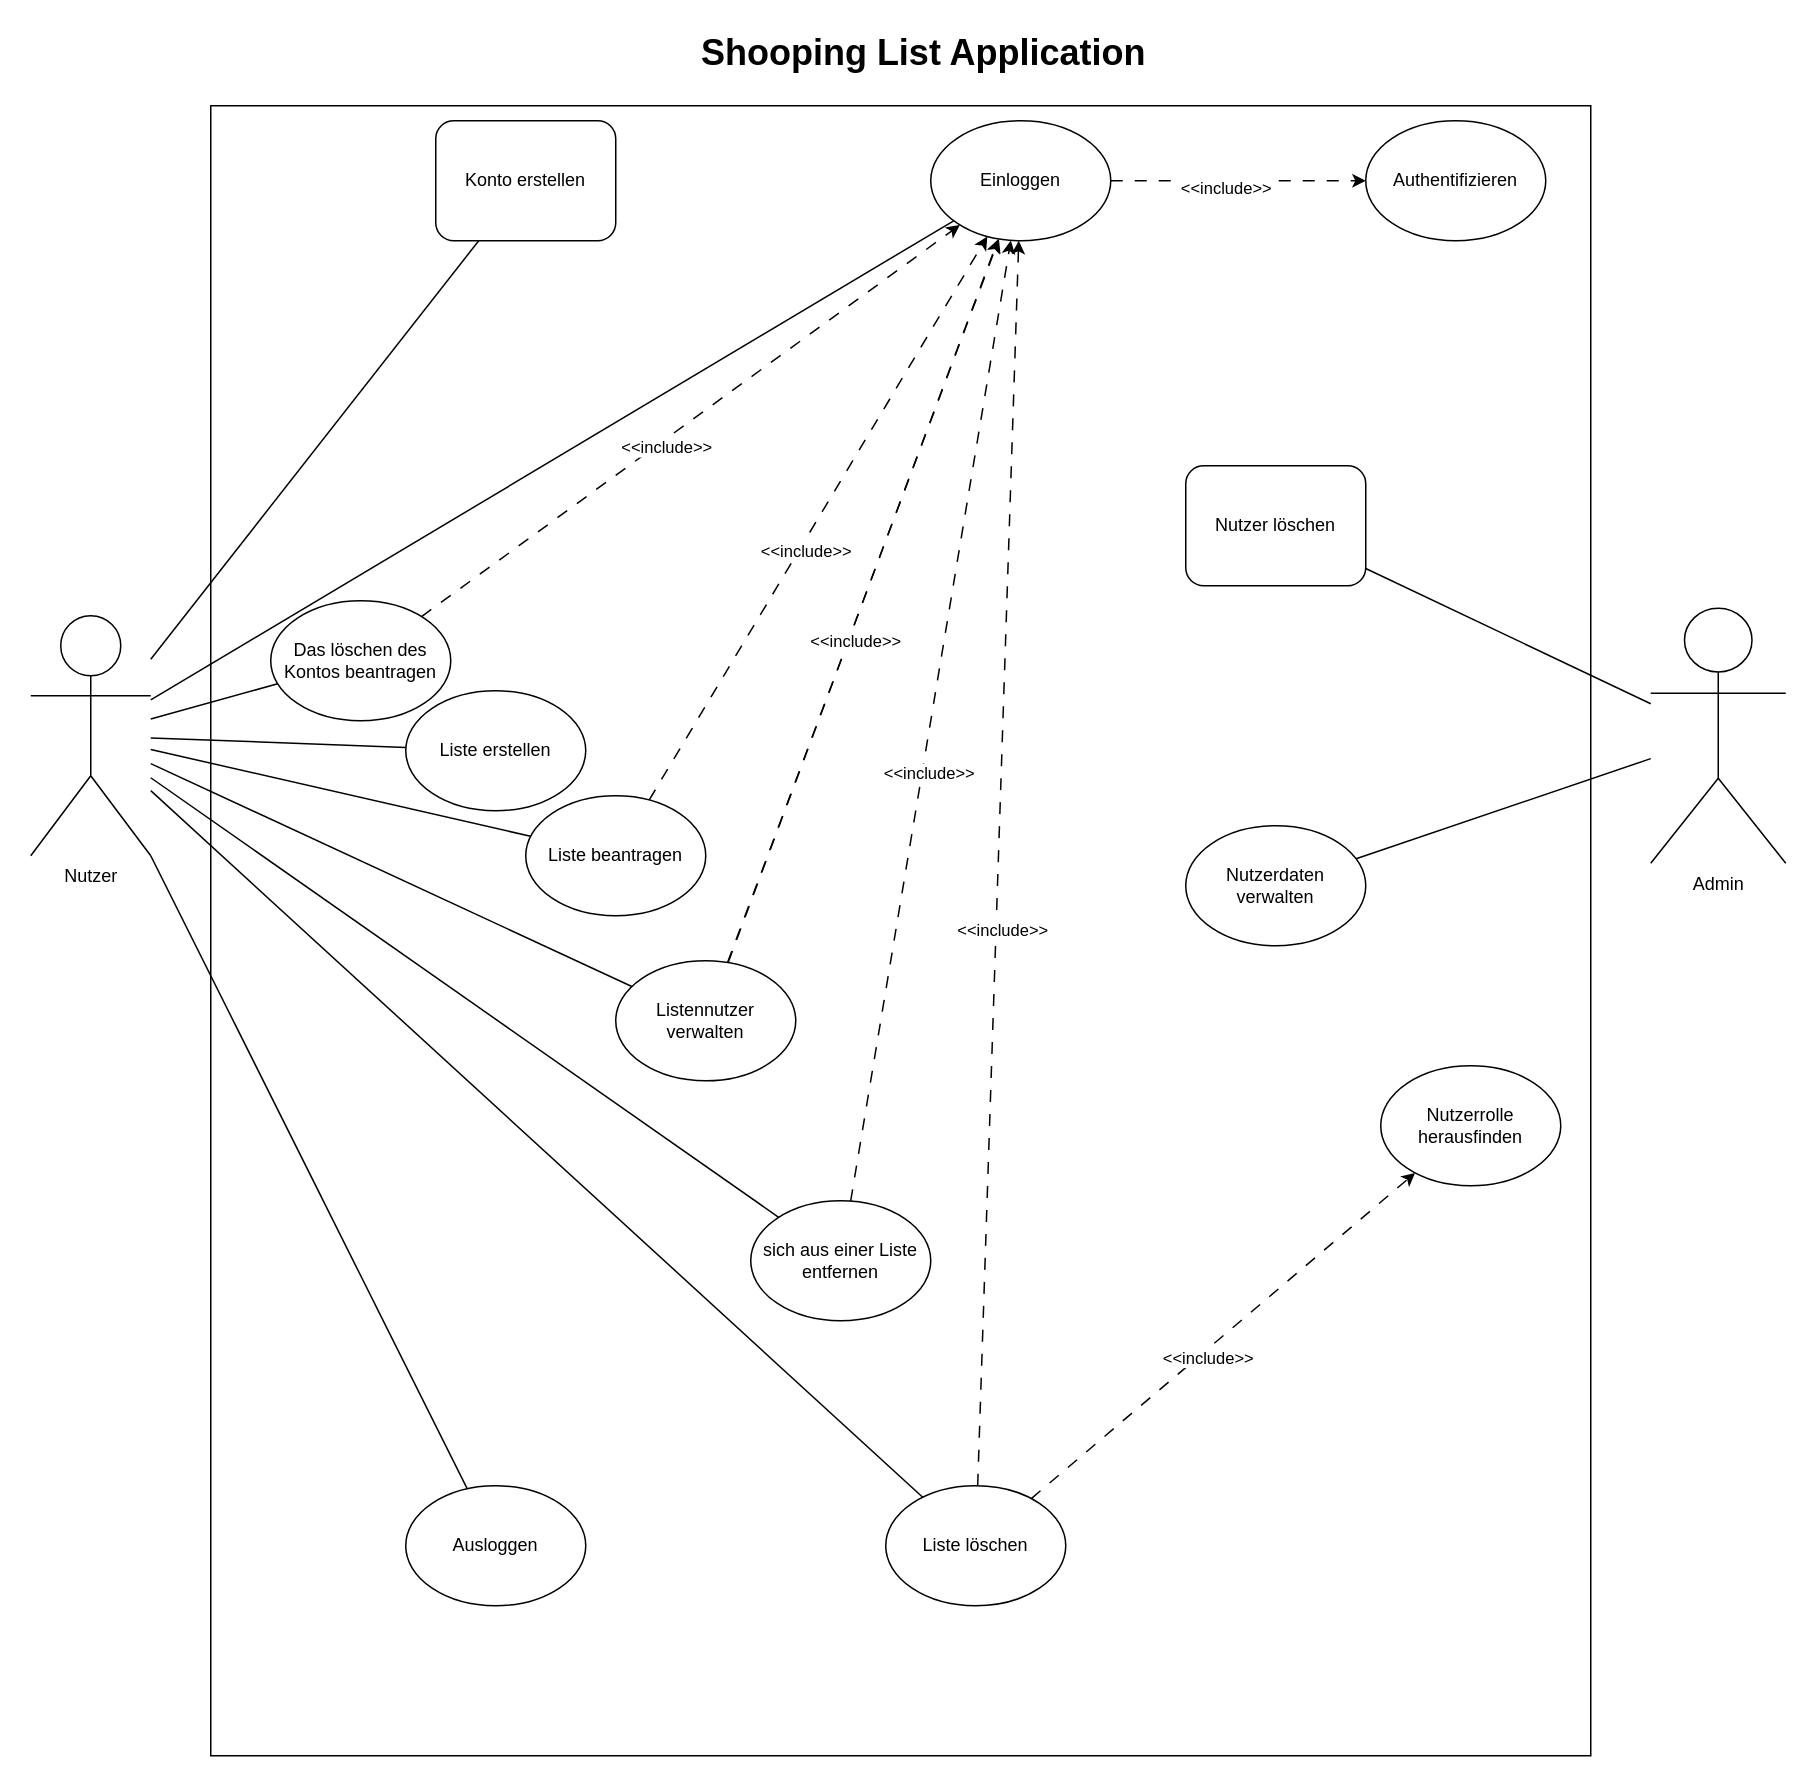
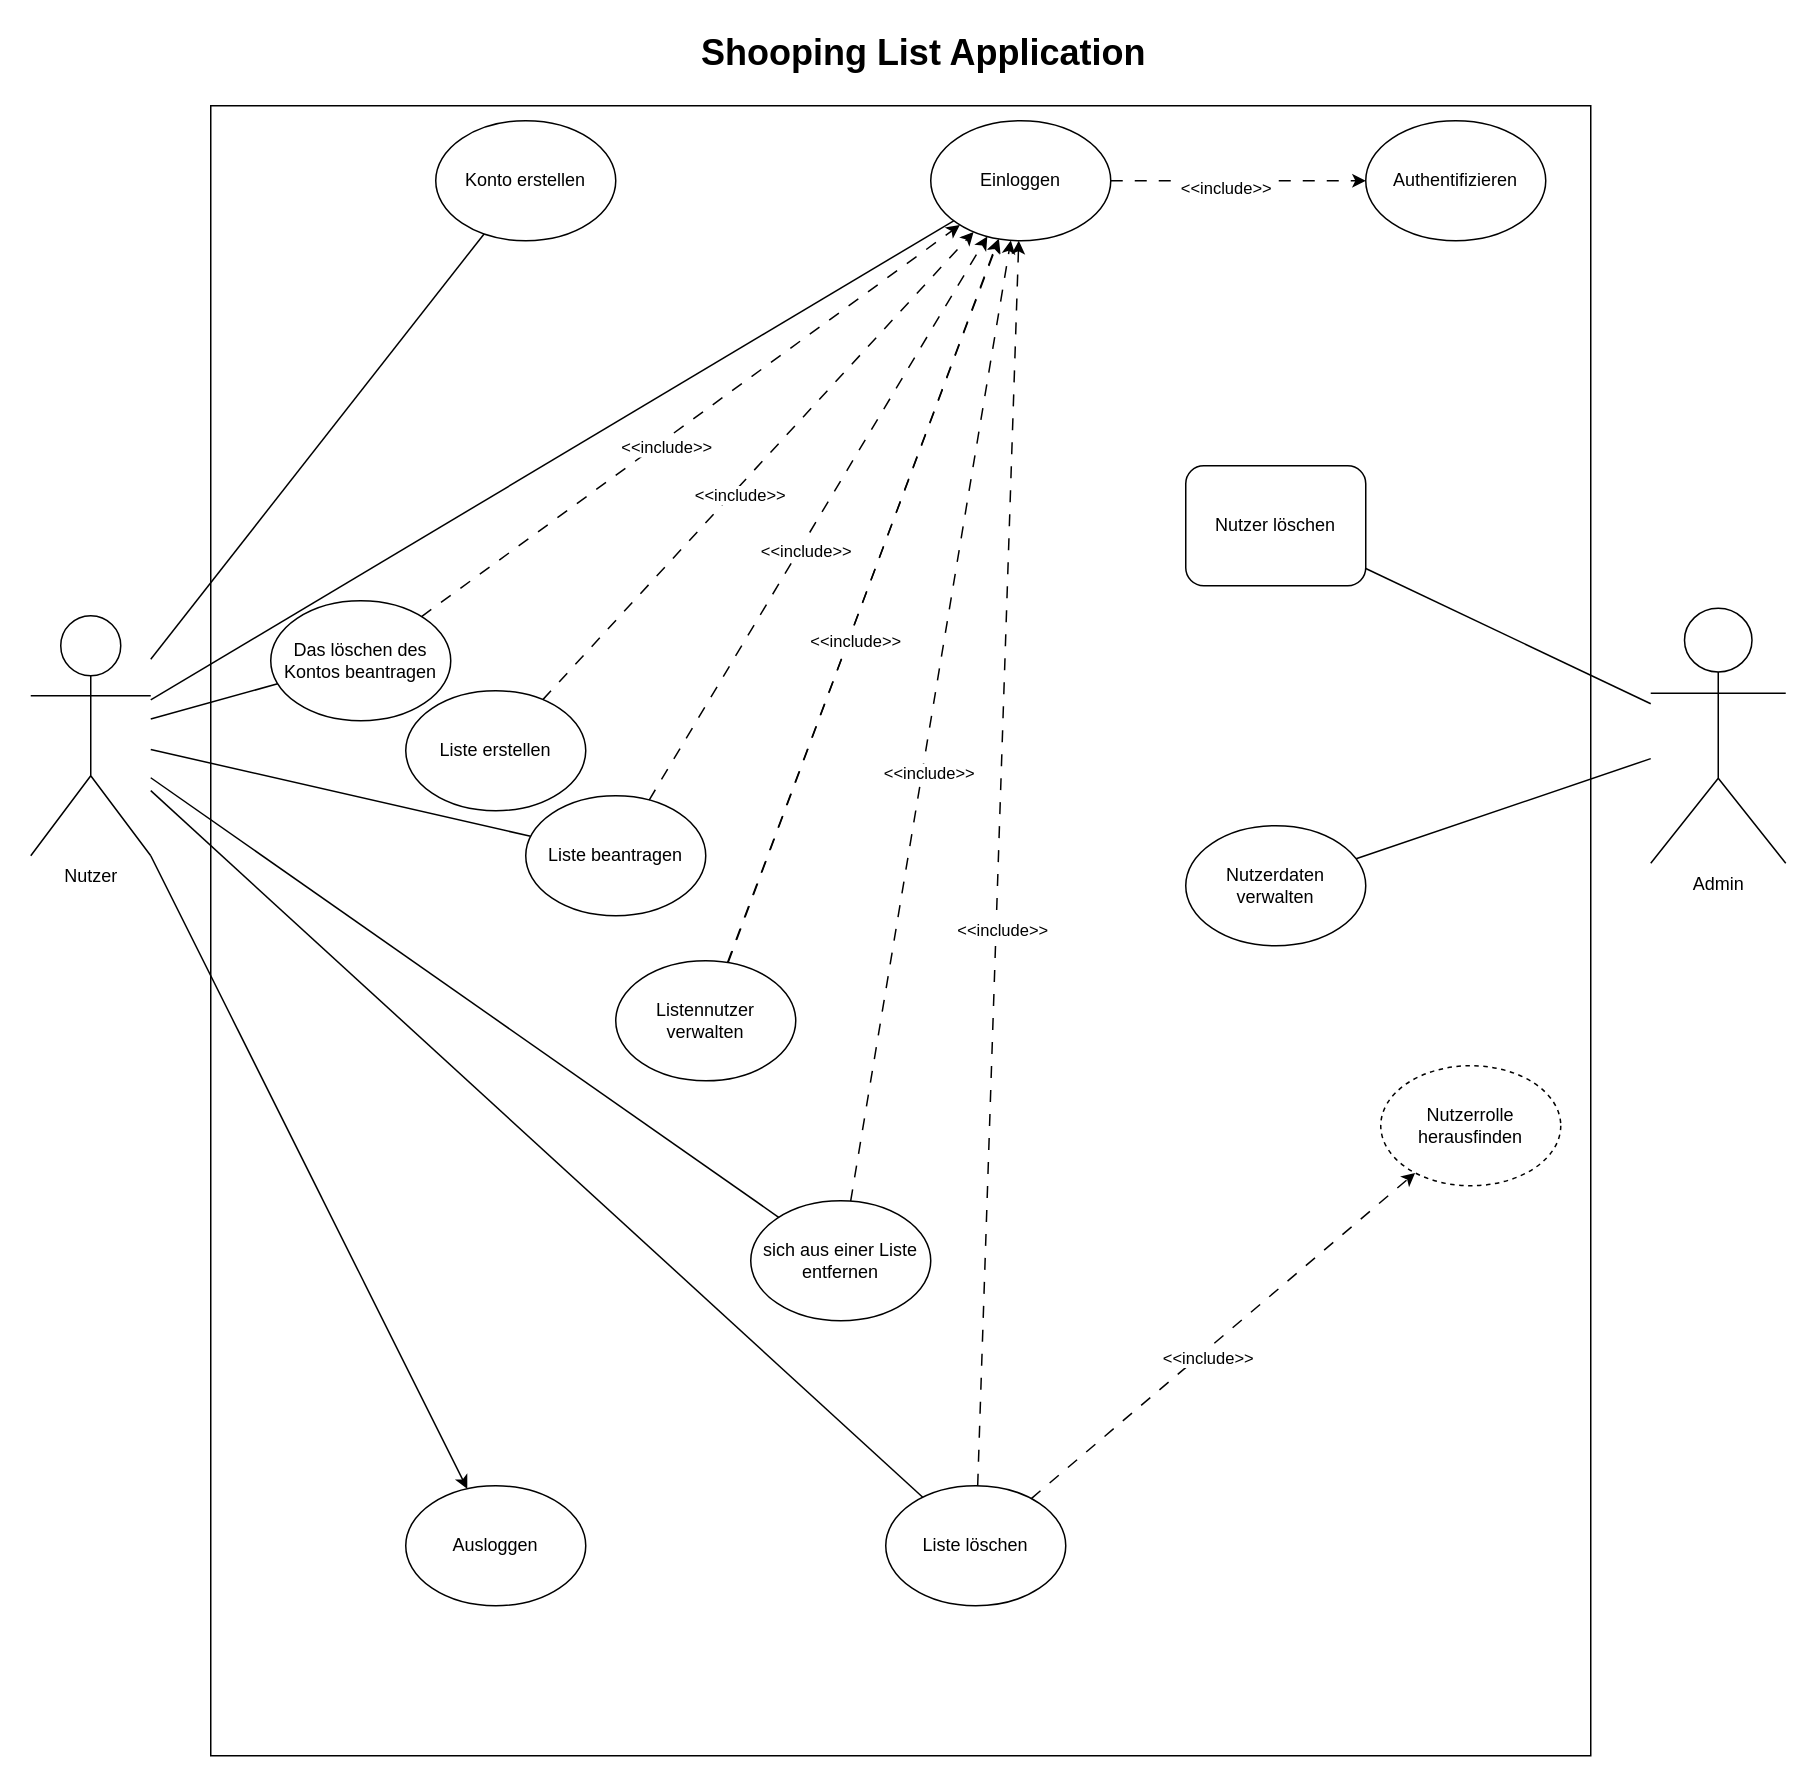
(526, 181) -> (526, 181)
none -> (699, 530)
(278, 743) -> none
(391, 875) -> none
(1471, 1126) -> (1471, 1126)
(464, 1482) -> (462, 1478)
